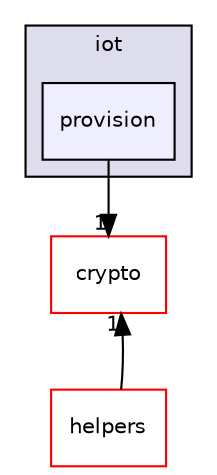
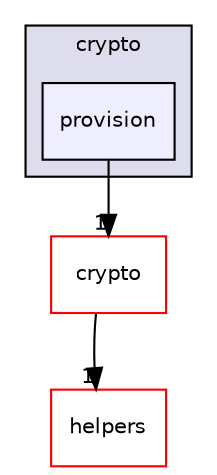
(109, 46) -> (109, 46)
(123, 362) -> (94, 341)
